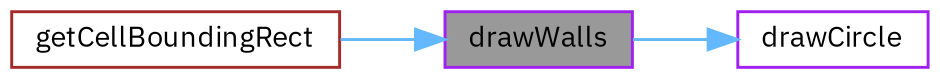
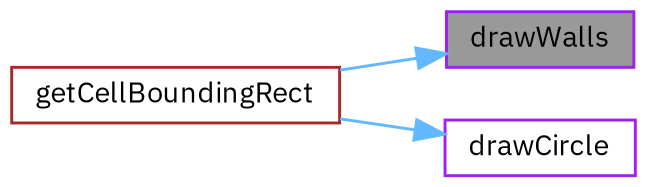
(670, 40) -> (377, 124)
